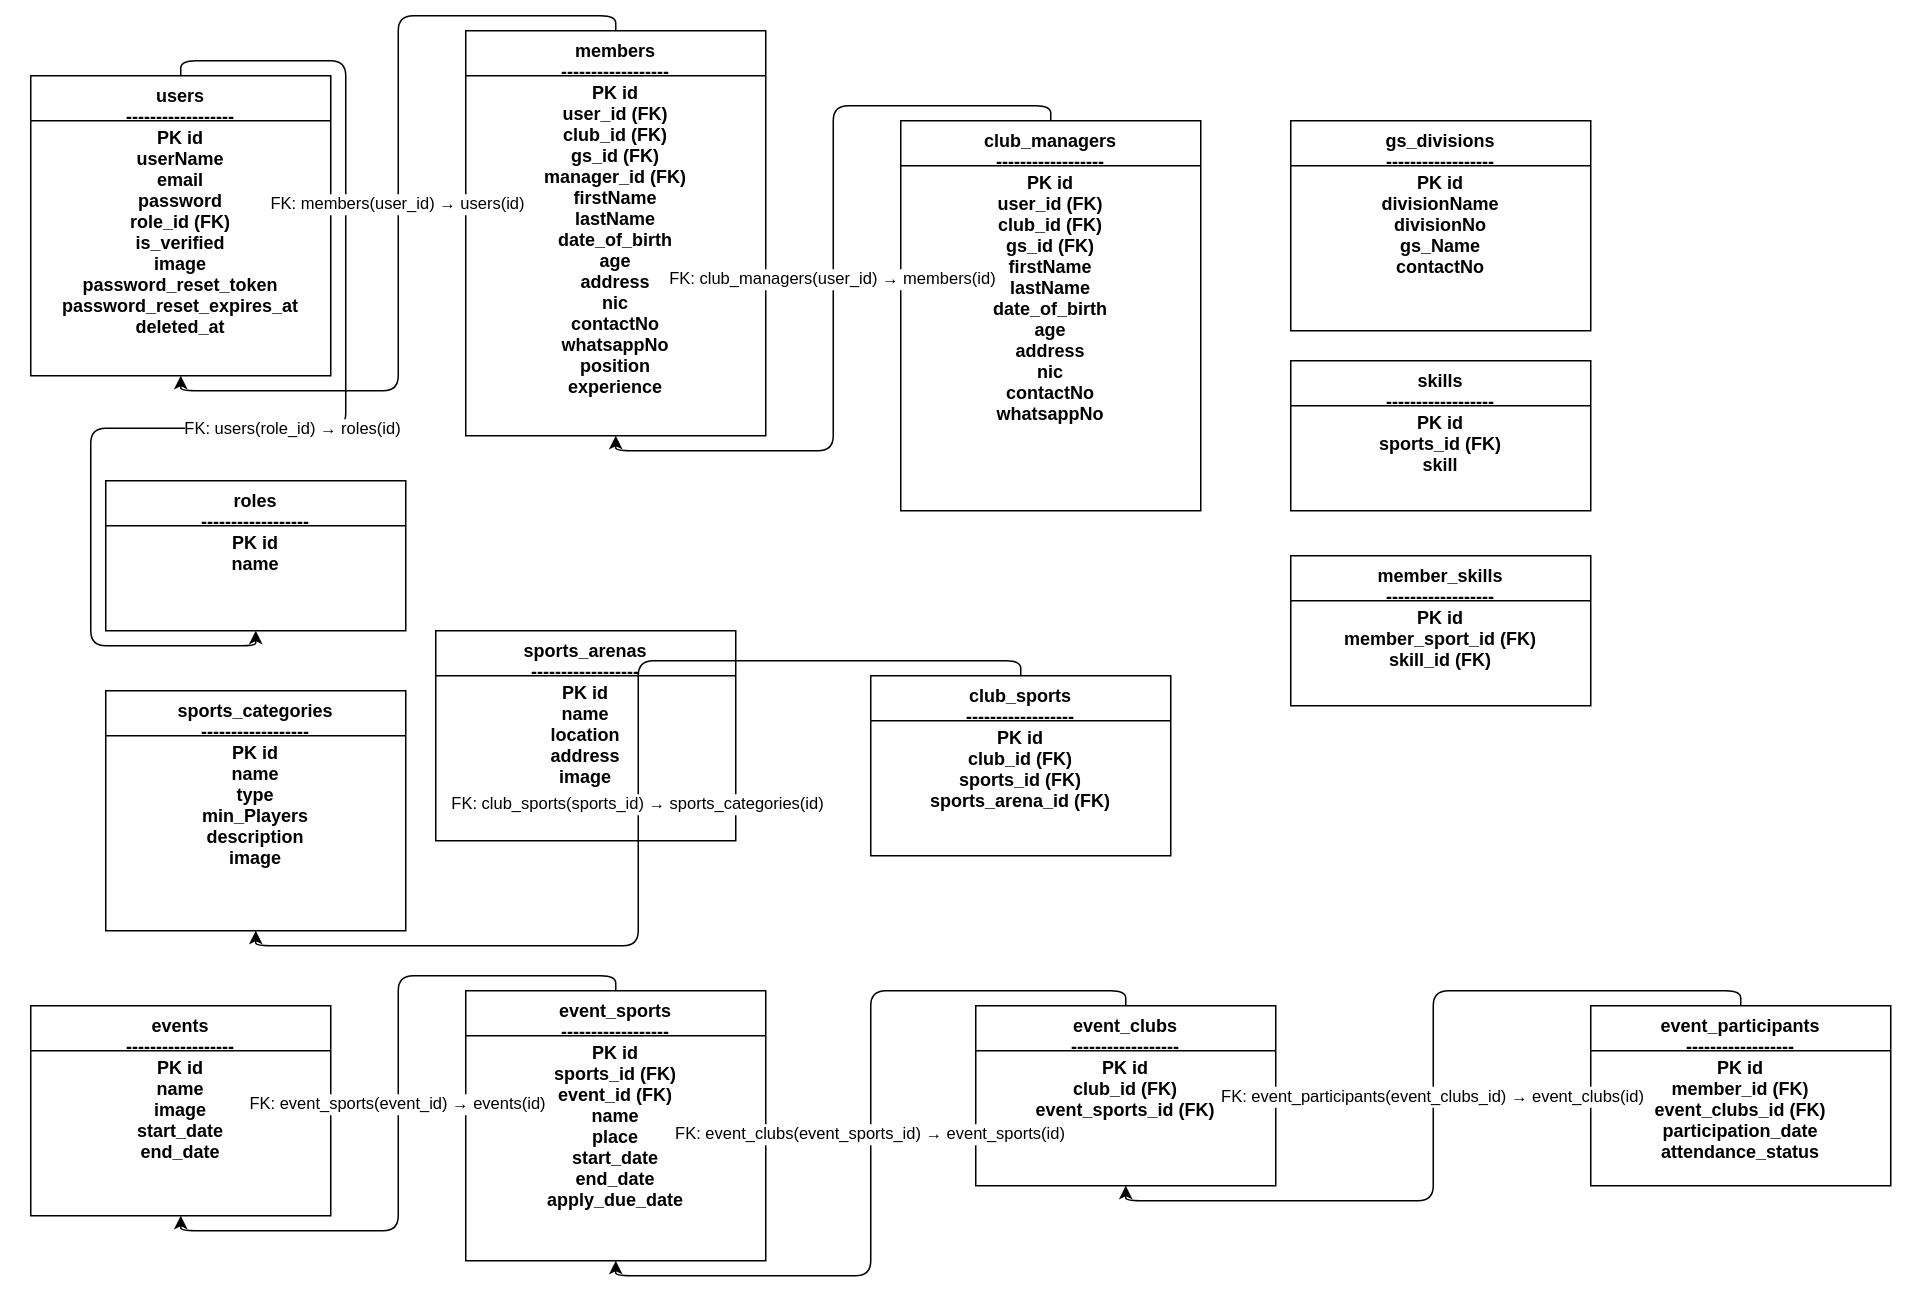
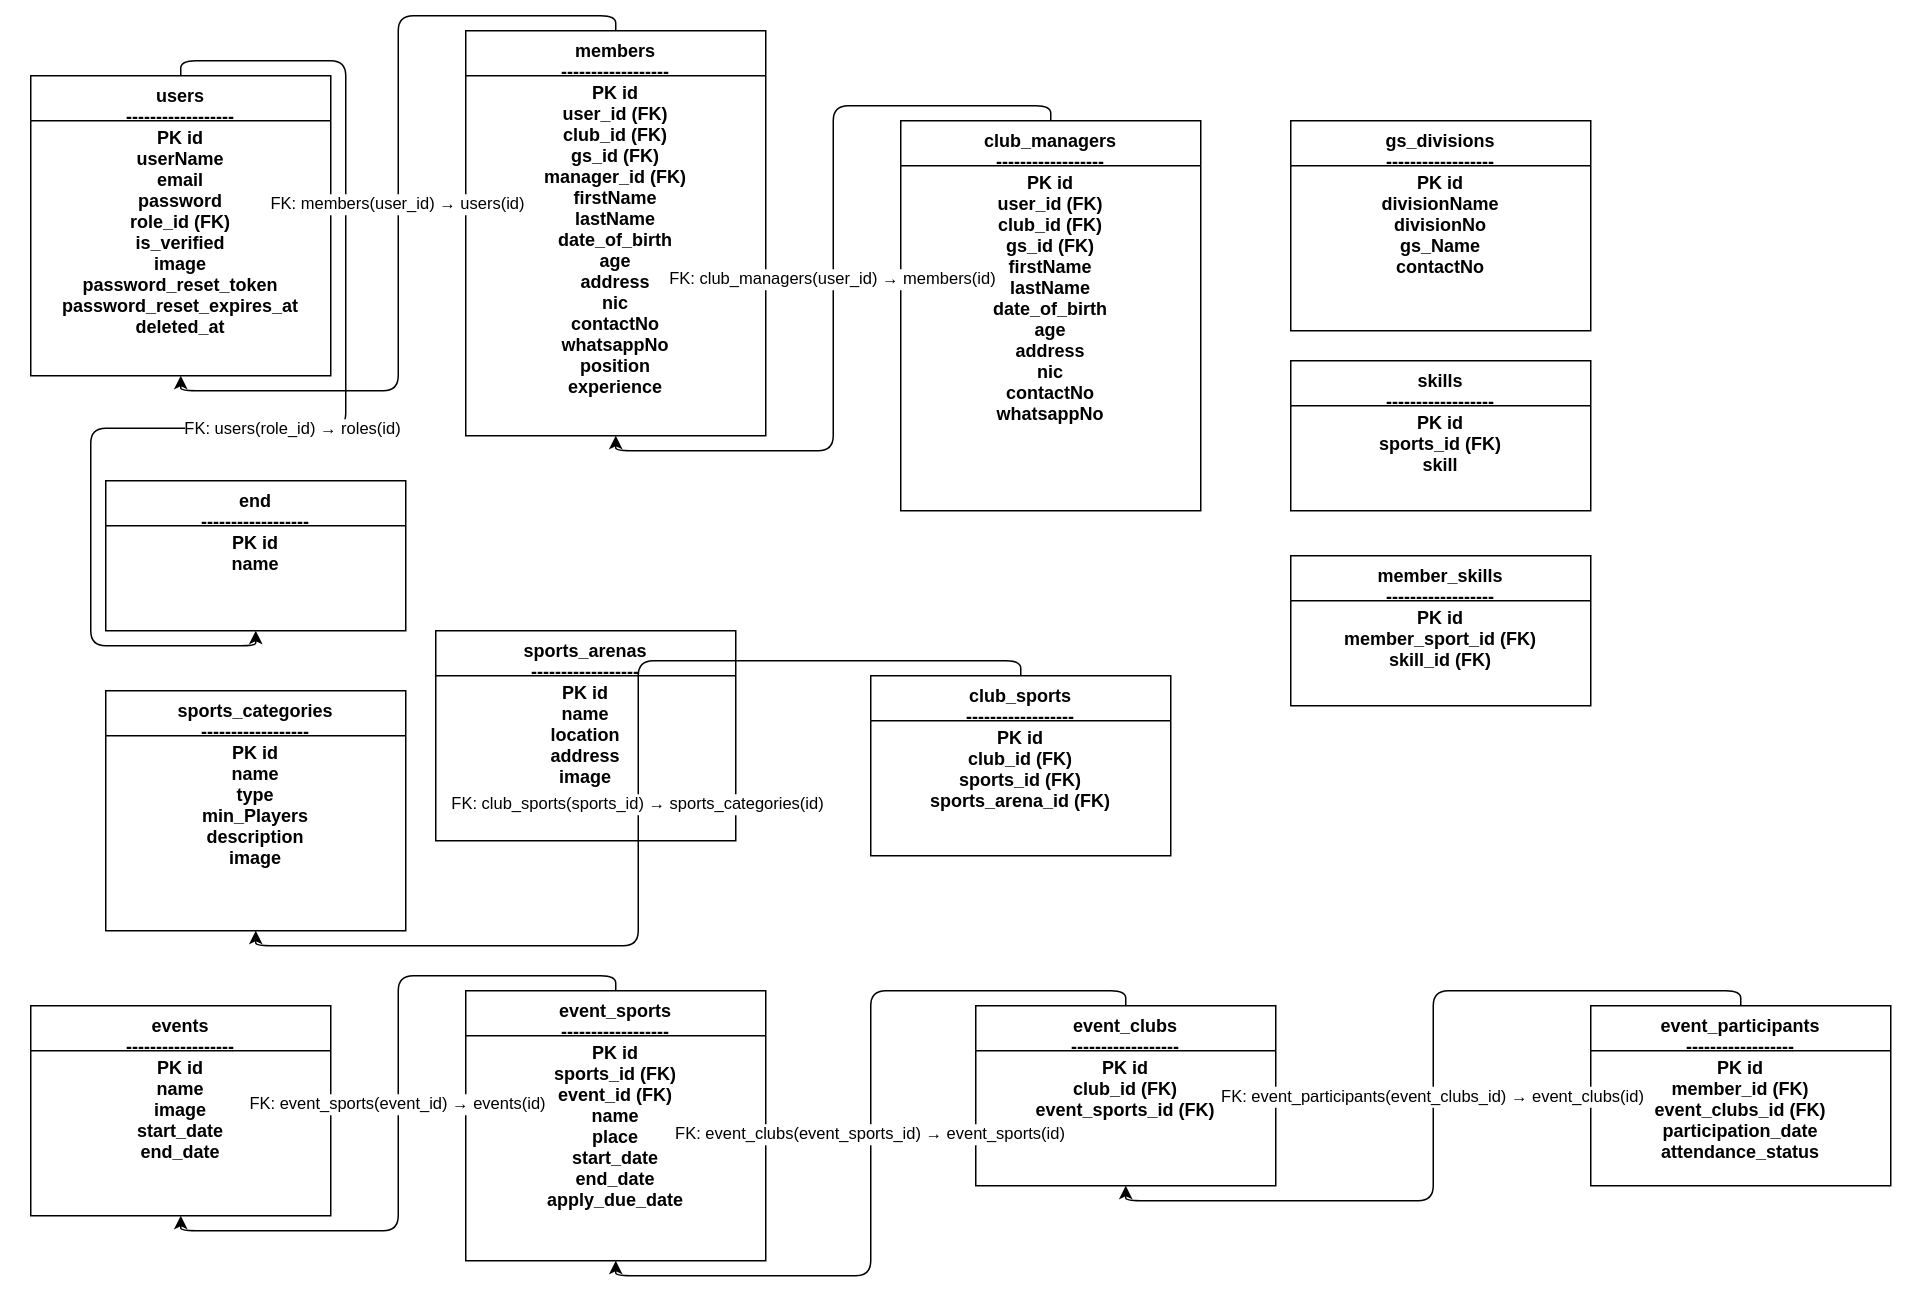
(255, 501) -> (255, 501)
